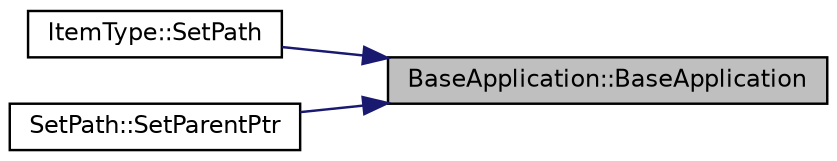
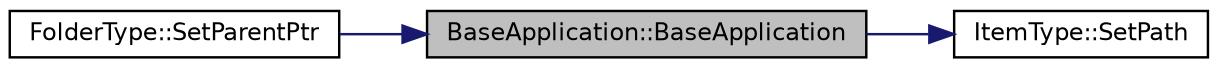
(323, 51) -> (898, 34)
(155, 127) -> (174, 34)
